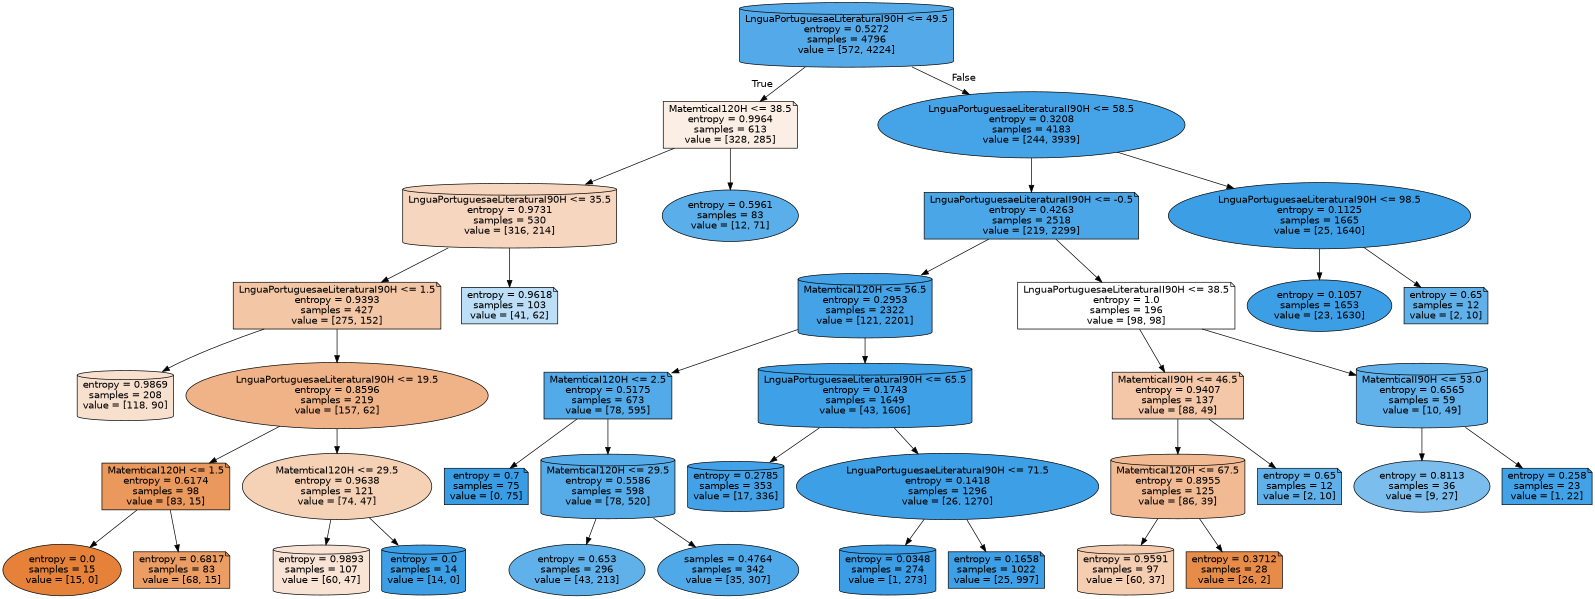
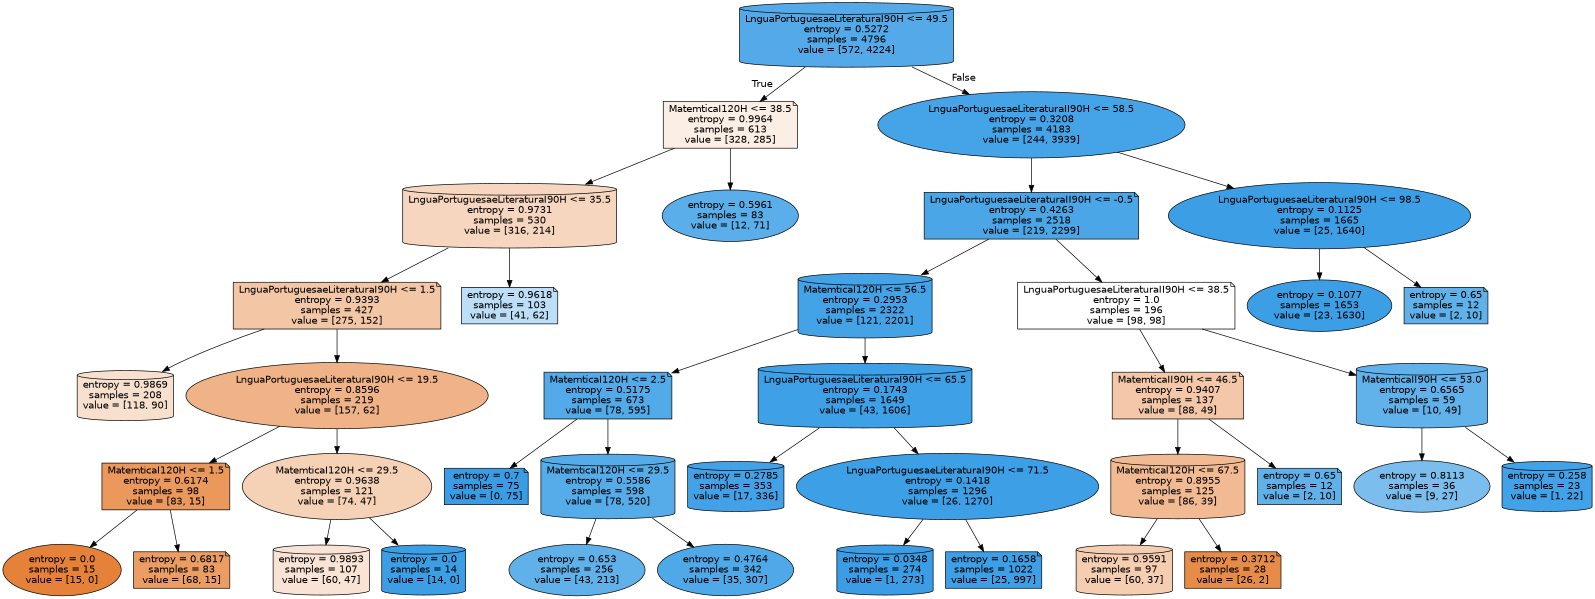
(1320, 306) -> (1320, 306)
(1547, 486) -> (1547, 486)
(577, 570) -> (577, 570)
(728, 570) -> (726, 570)
